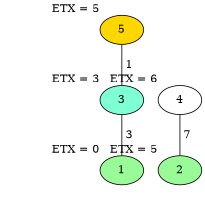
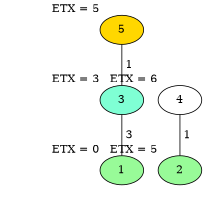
(186, 135) -> (186, 135)
